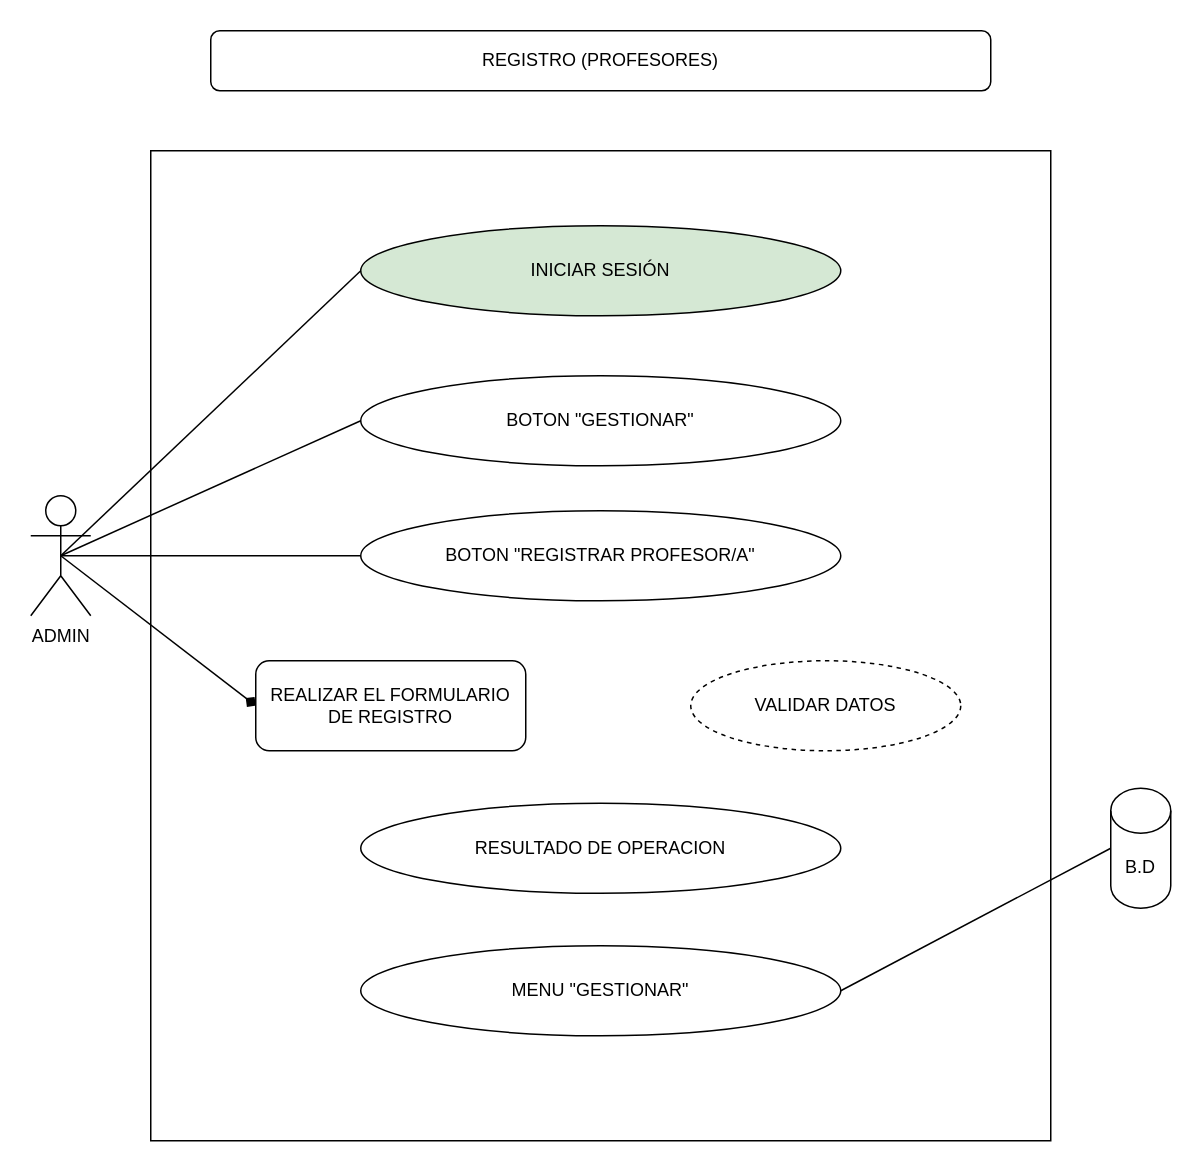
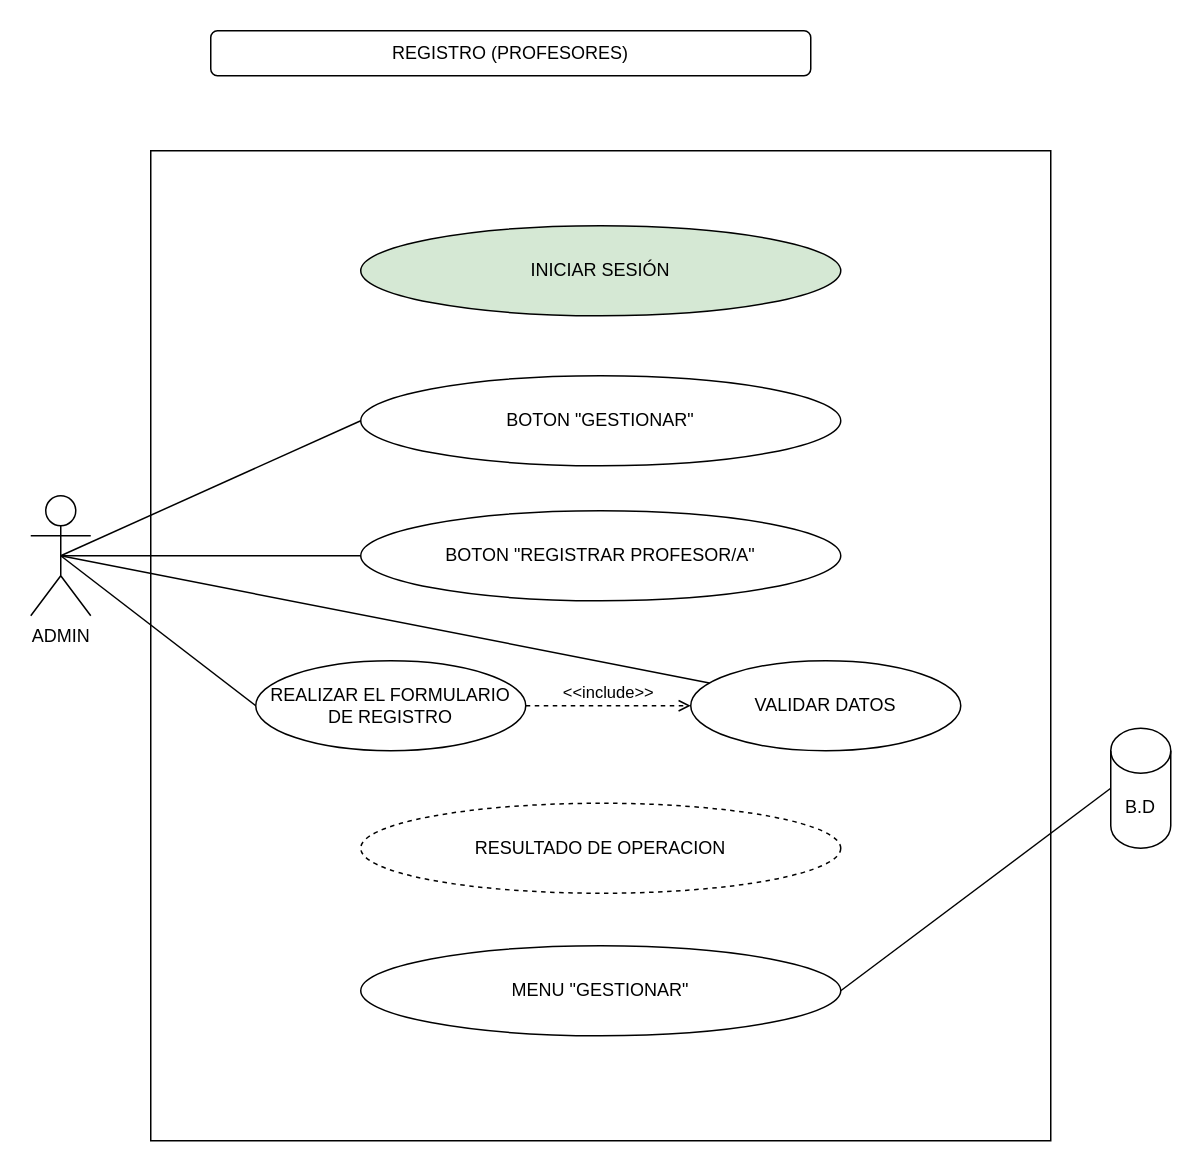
(601, 61) -> (511, 53)
(213, 411) -> (393, 621)
(245, 697) -> (249, 701)
(391, 706) -> (391, 706)
none -> (606, 706)
(826, 706) -> (826, 706)
(601, 848) -> (601, 848)
(1141, 848) -> (1141, 788)
